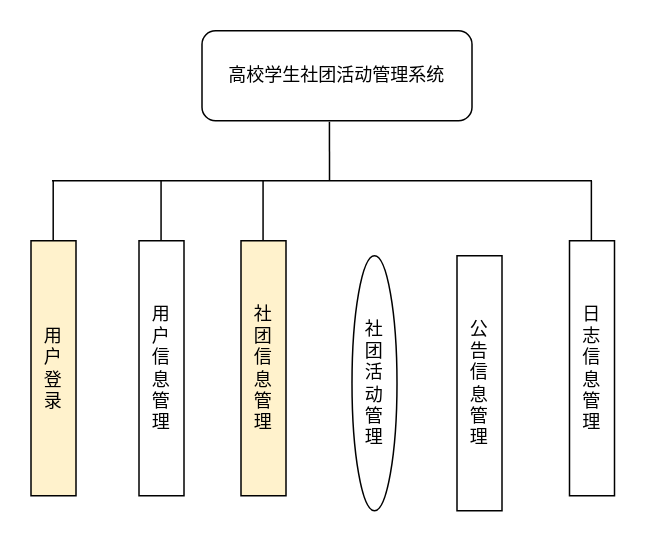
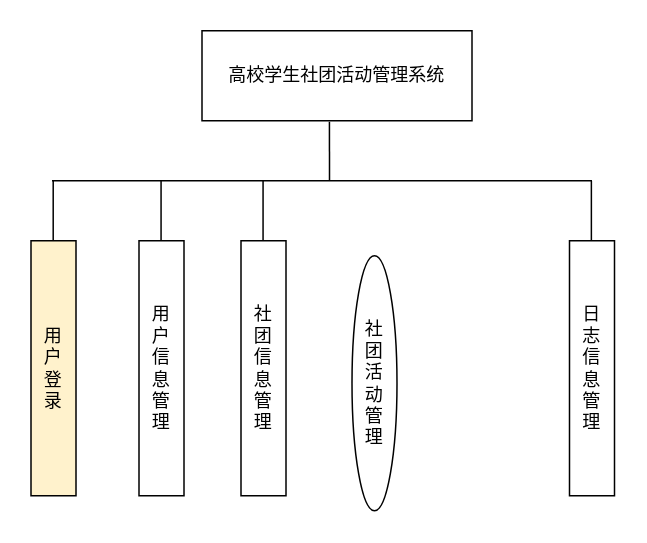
(337, 76) -> (337, 76)
(263, 368) -> (263, 368)
(479, 383) -> none
